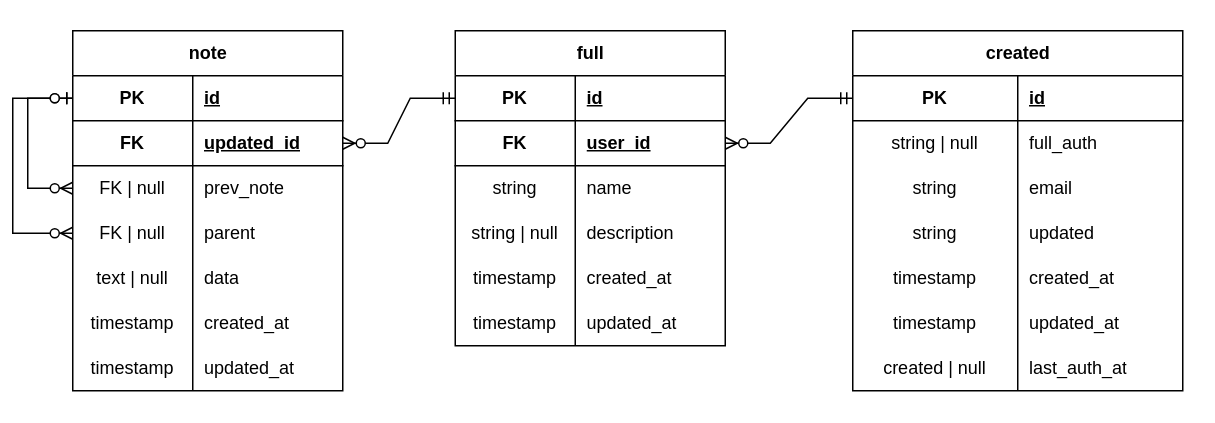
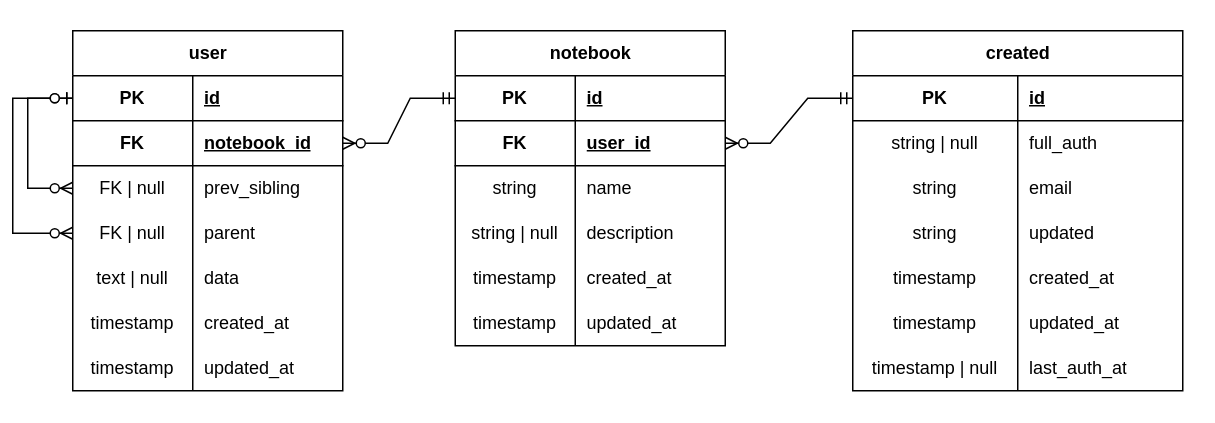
(209, 53) -> (209, 53)
(591, 53) -> (591, 53)
(253, 143) -> (258, 143)
(250, 188) -> (258, 188)
(935, 368) -> (935, 368)
